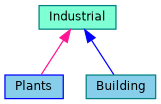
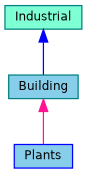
(52, 57) -> (43, 128)
